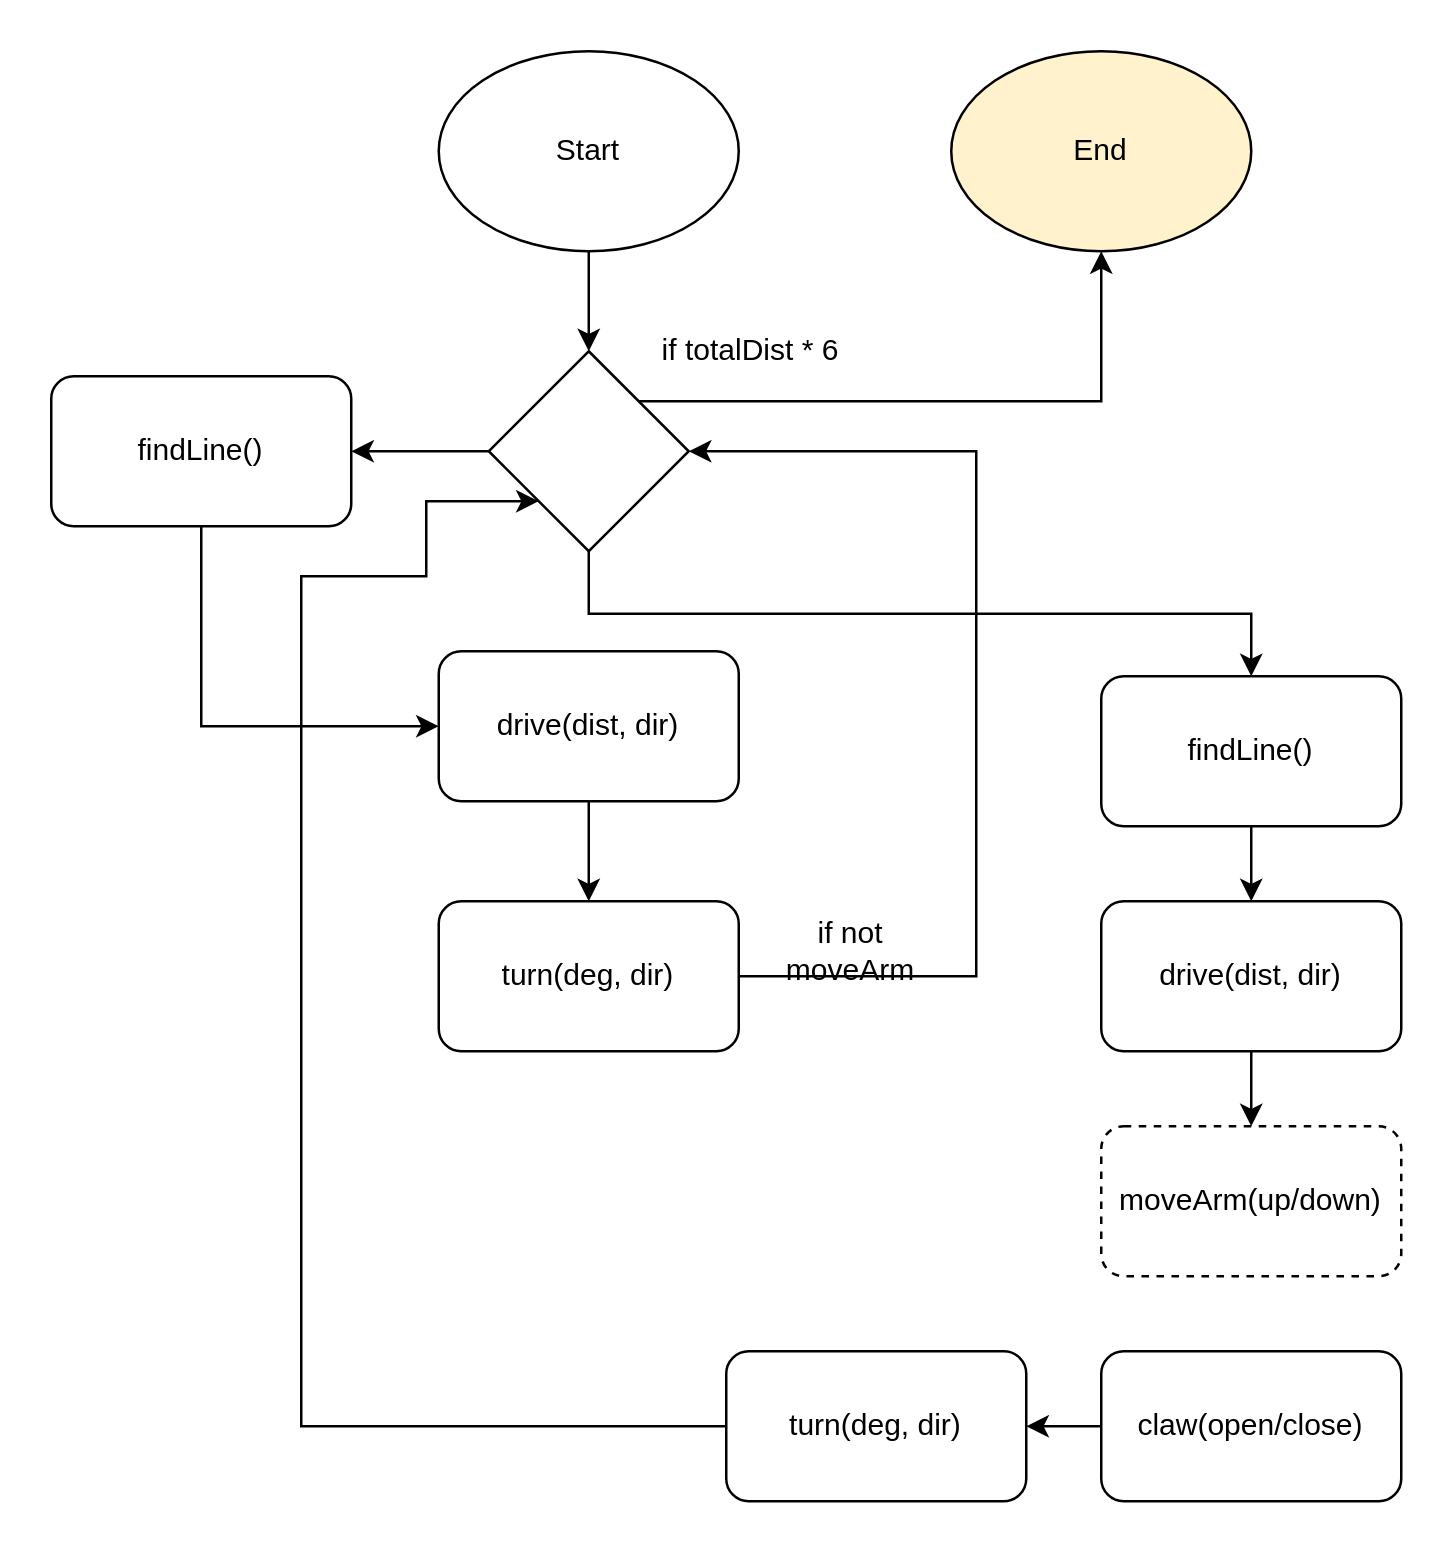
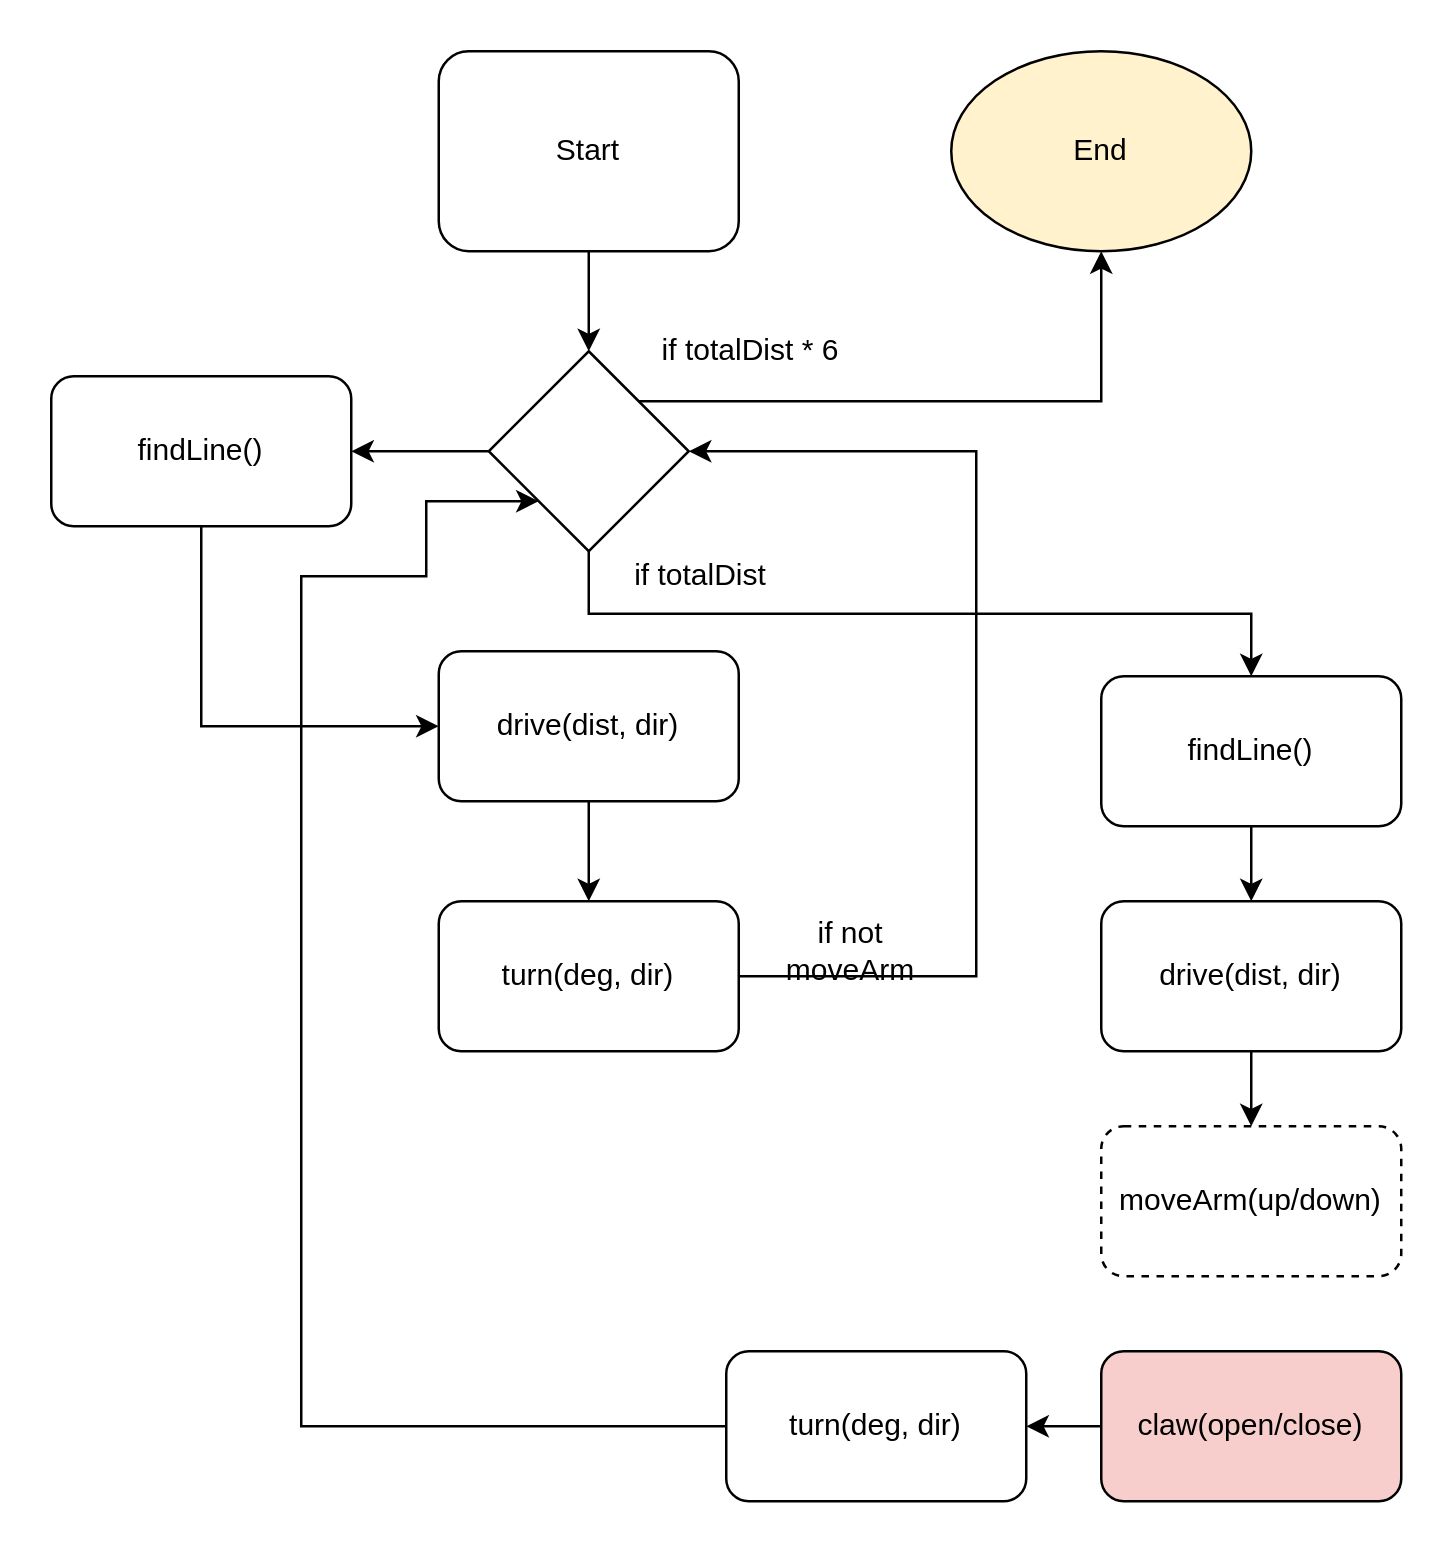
(589, 151) -> (589, 151)
none -> (701, 576)
(1251, 1426) -> (1251, 1426)
